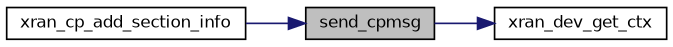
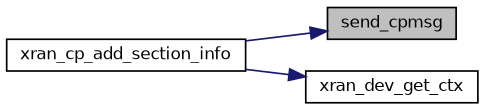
(456, 23) -> (267, 72)
